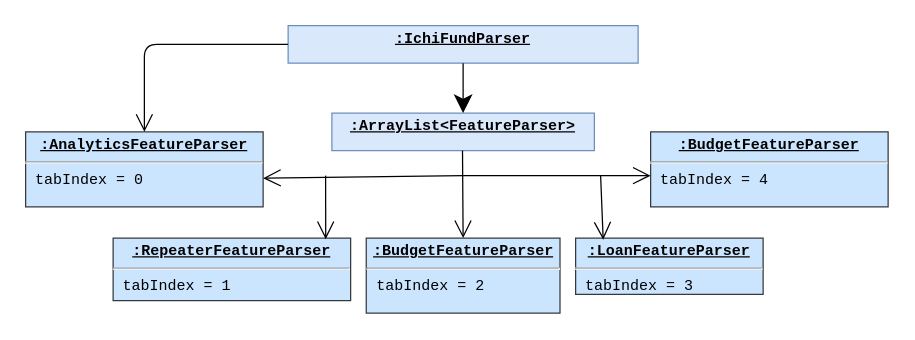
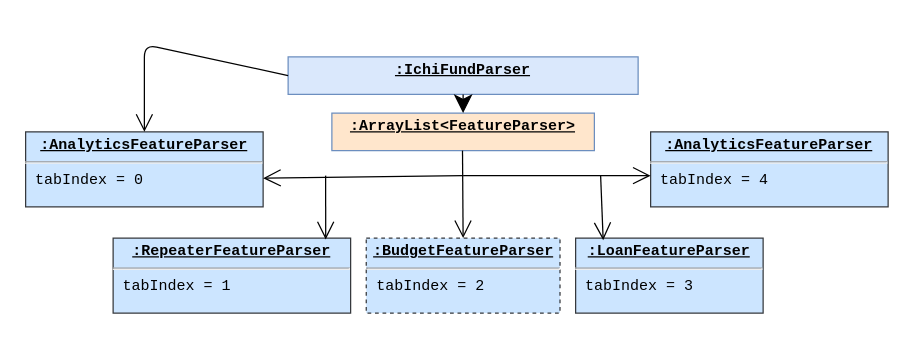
(463, 44) -> (463, 76)
(463, 132) -> (463, 132)
(733, 150) -> (741, 150)
(669, 266) -> (669, 276)
(232, 269) -> (232, 276)
(463, 276) -> (463, 276)
